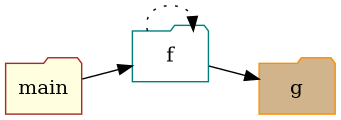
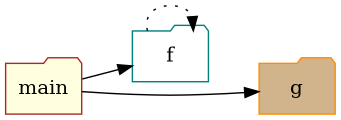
(227, 71) -> (163, 95)
